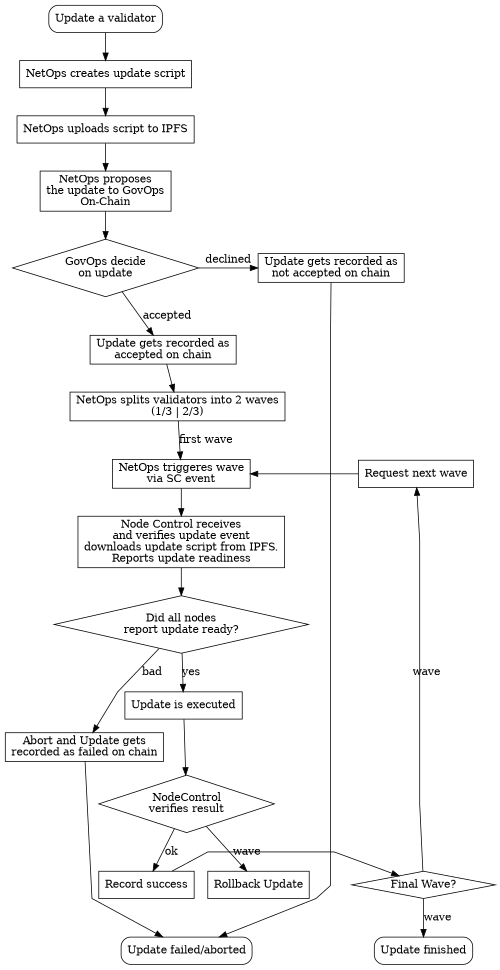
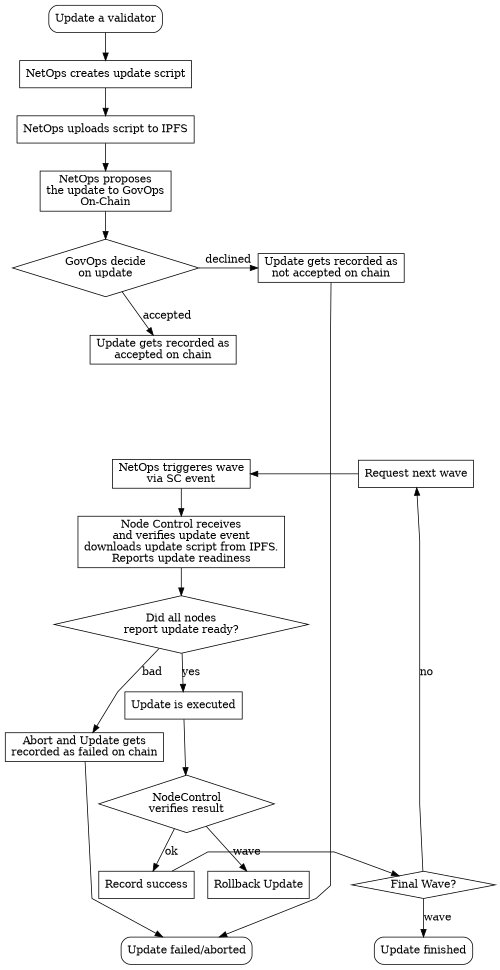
(178, 406) -> none
(427, 673) -> (427, 673)
